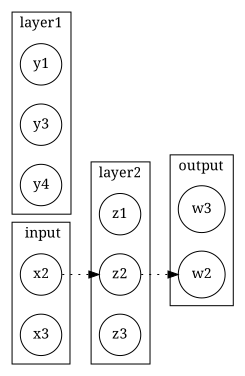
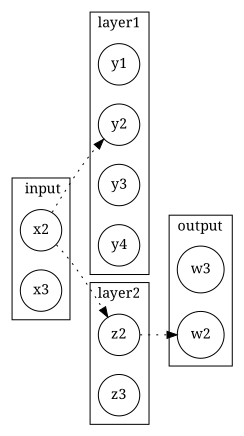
none -> (119, 125)
(120, 214) -> none
